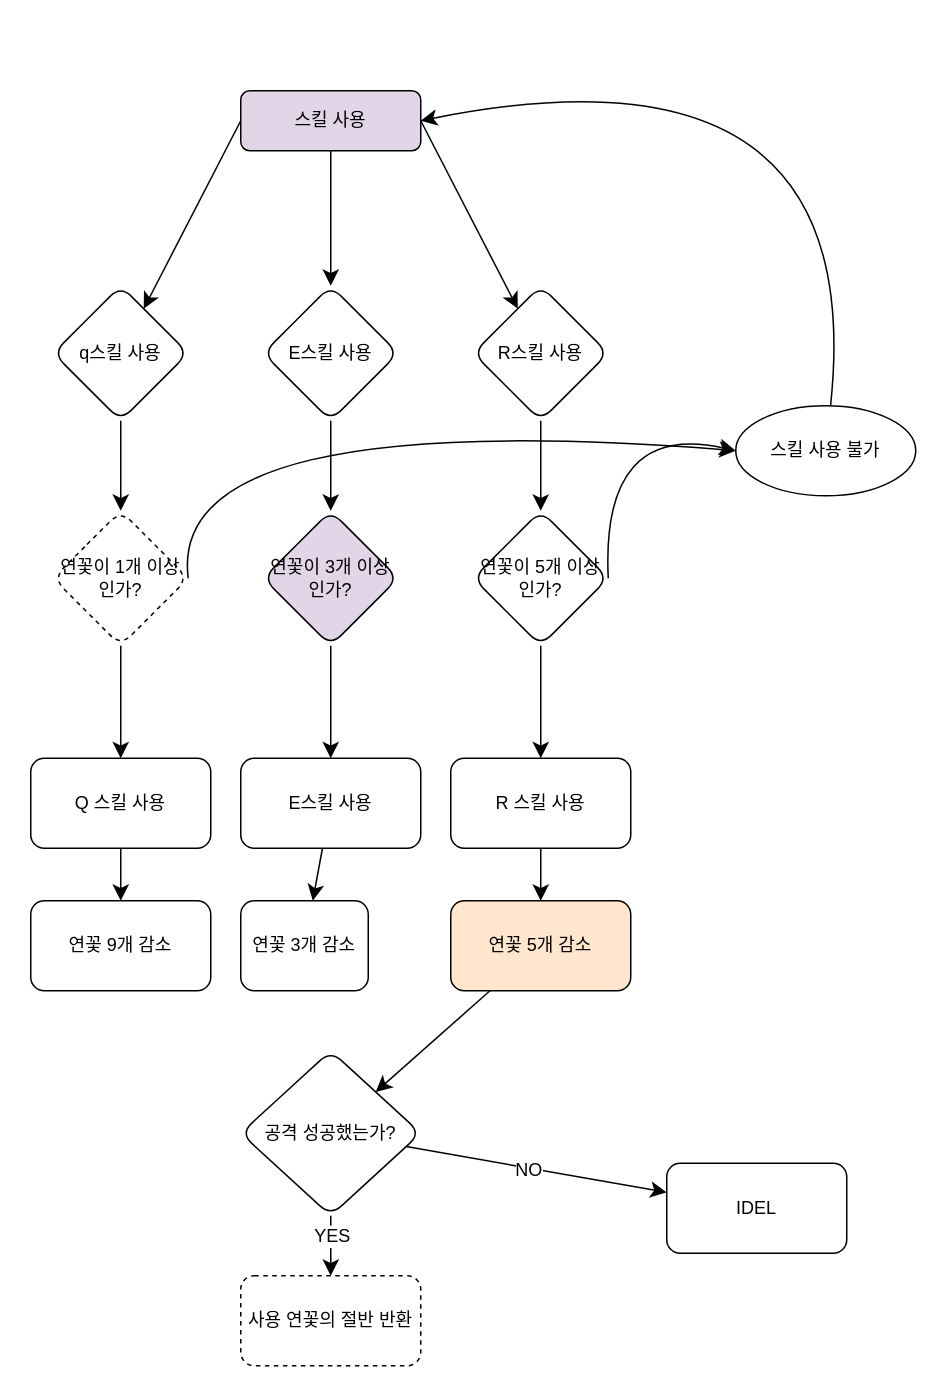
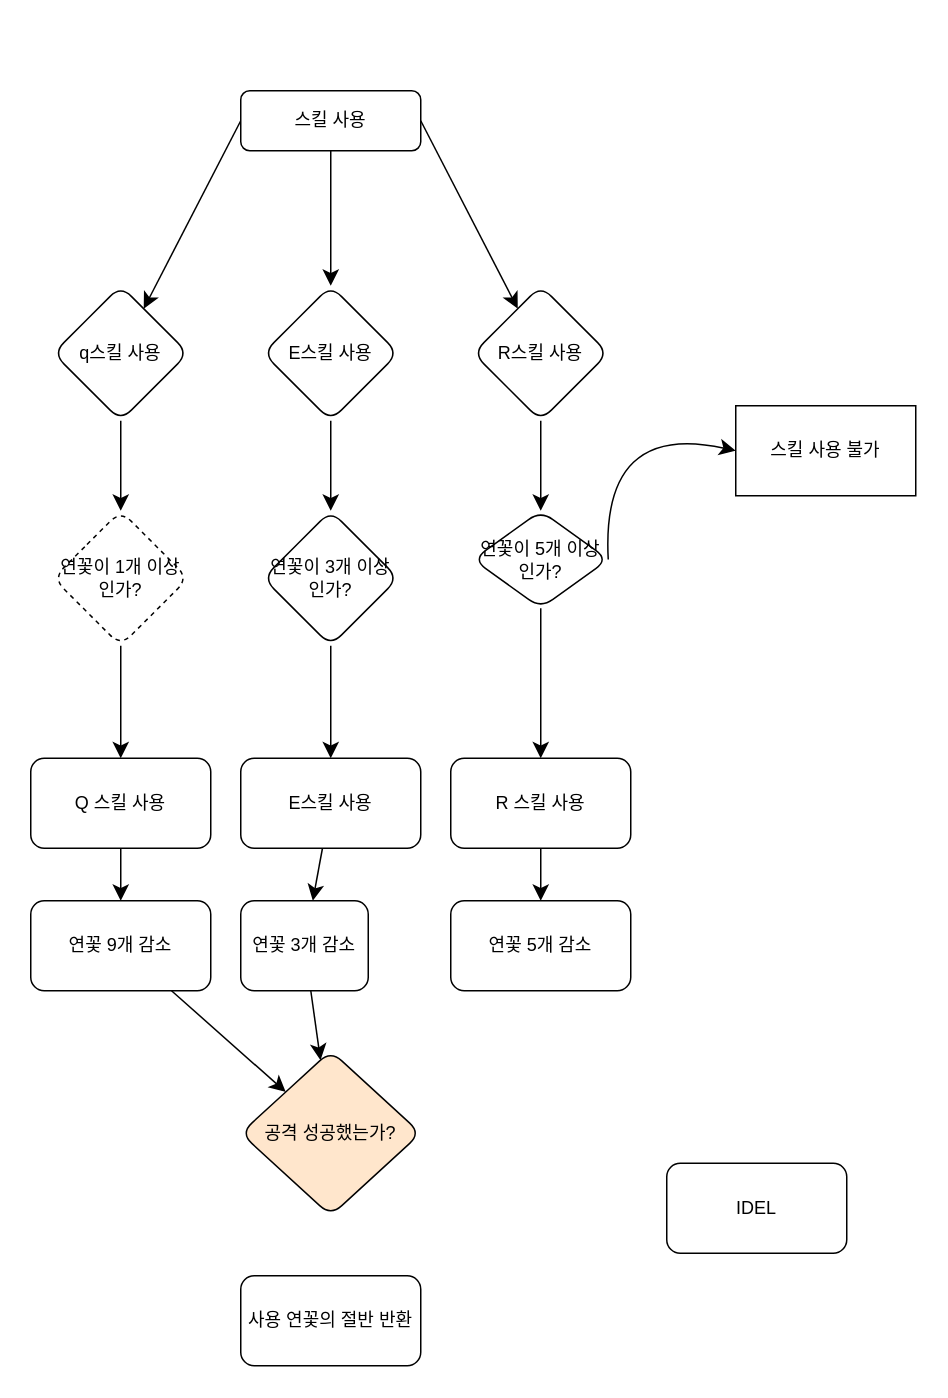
(331, 121) -> (331, 121)
(732, 136) -> none
(390, 447) -> none
(826, 451) -> (826, 451)
(331, 578) -> (331, 578)
(541, 578) -> (541, 560)
(541, 946) -> (541, 946)
none -> (315, 1020)
none -> (225, 1038)
(437, 1038) -> none
(331, 1133) -> (331, 1133)
(532, 1169) -> none
(331, 1240) -> none
(331, 1321) -> (331, 1321)
